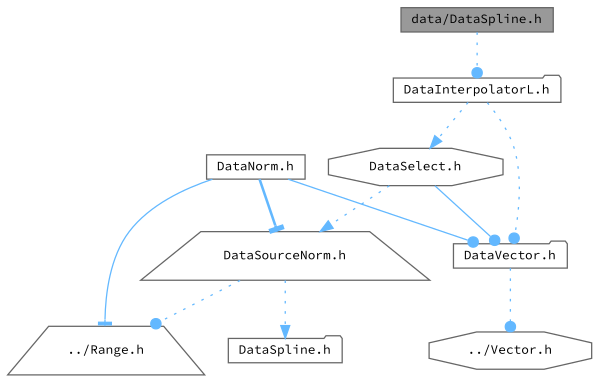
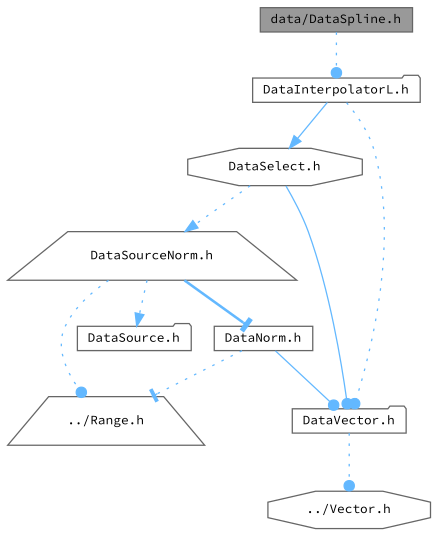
(453, 120) -> (312, 120)
(267, 202) -> (214, 301)
(132, 229) -> (200, 372)
(285, 351) -> (134, 338)
